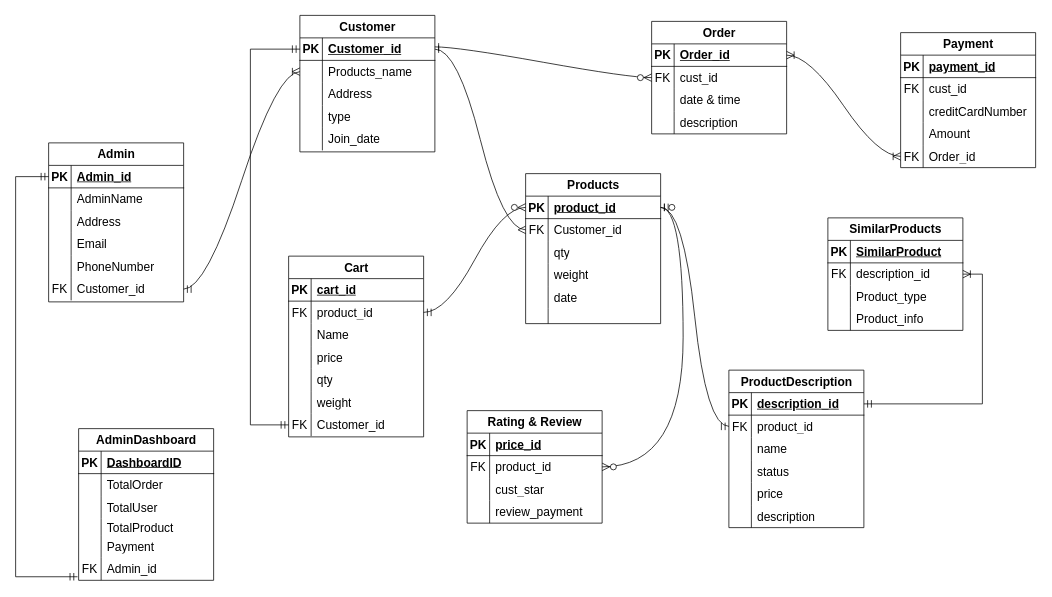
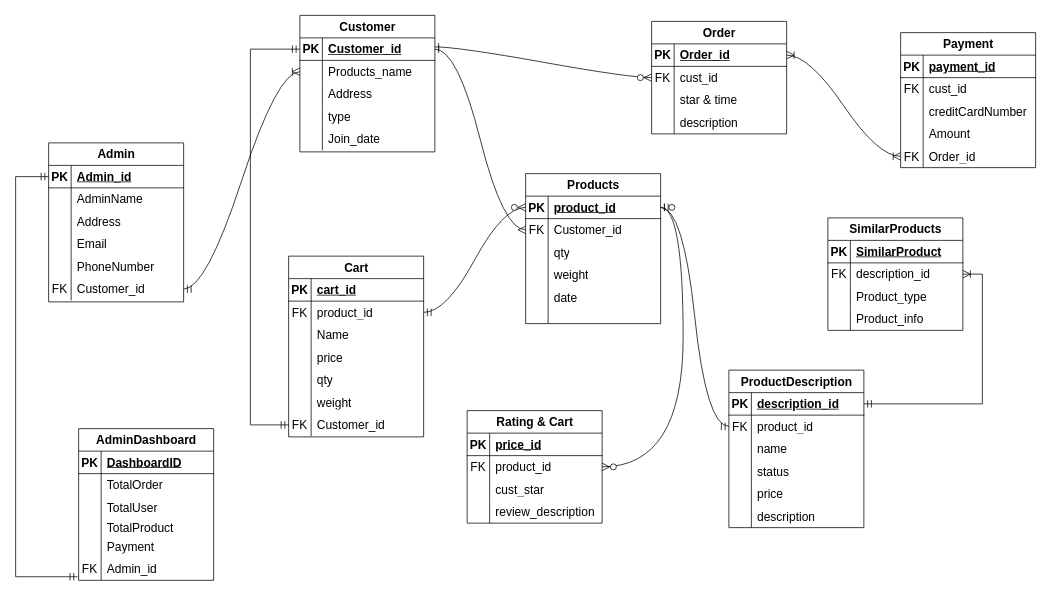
(712, 100) -> (712, 100)
(535, 422) -> (535, 422)
(541, 512) -> (549, 512)
